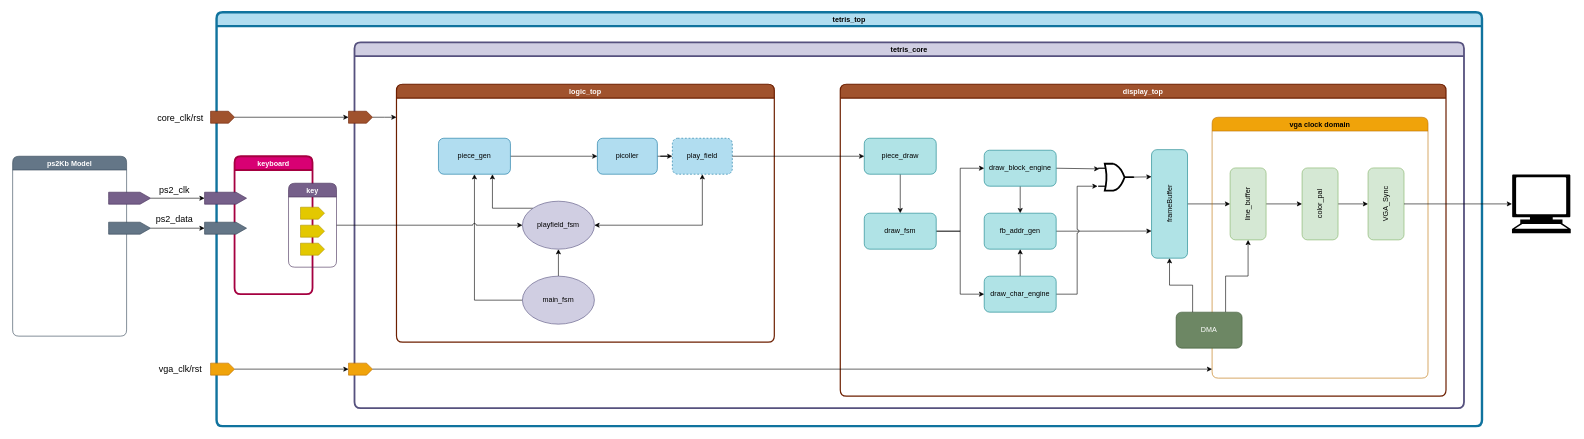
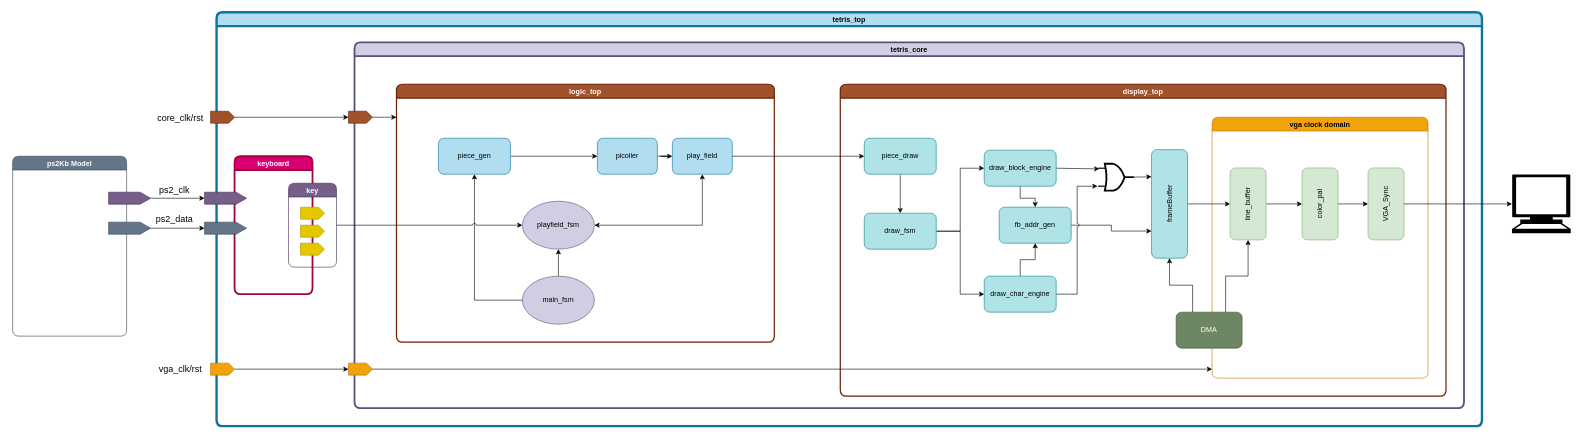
(702, 156) -> (702, 156)
(492, 194) -> none
(1020, 231) -> (1035, 225)
